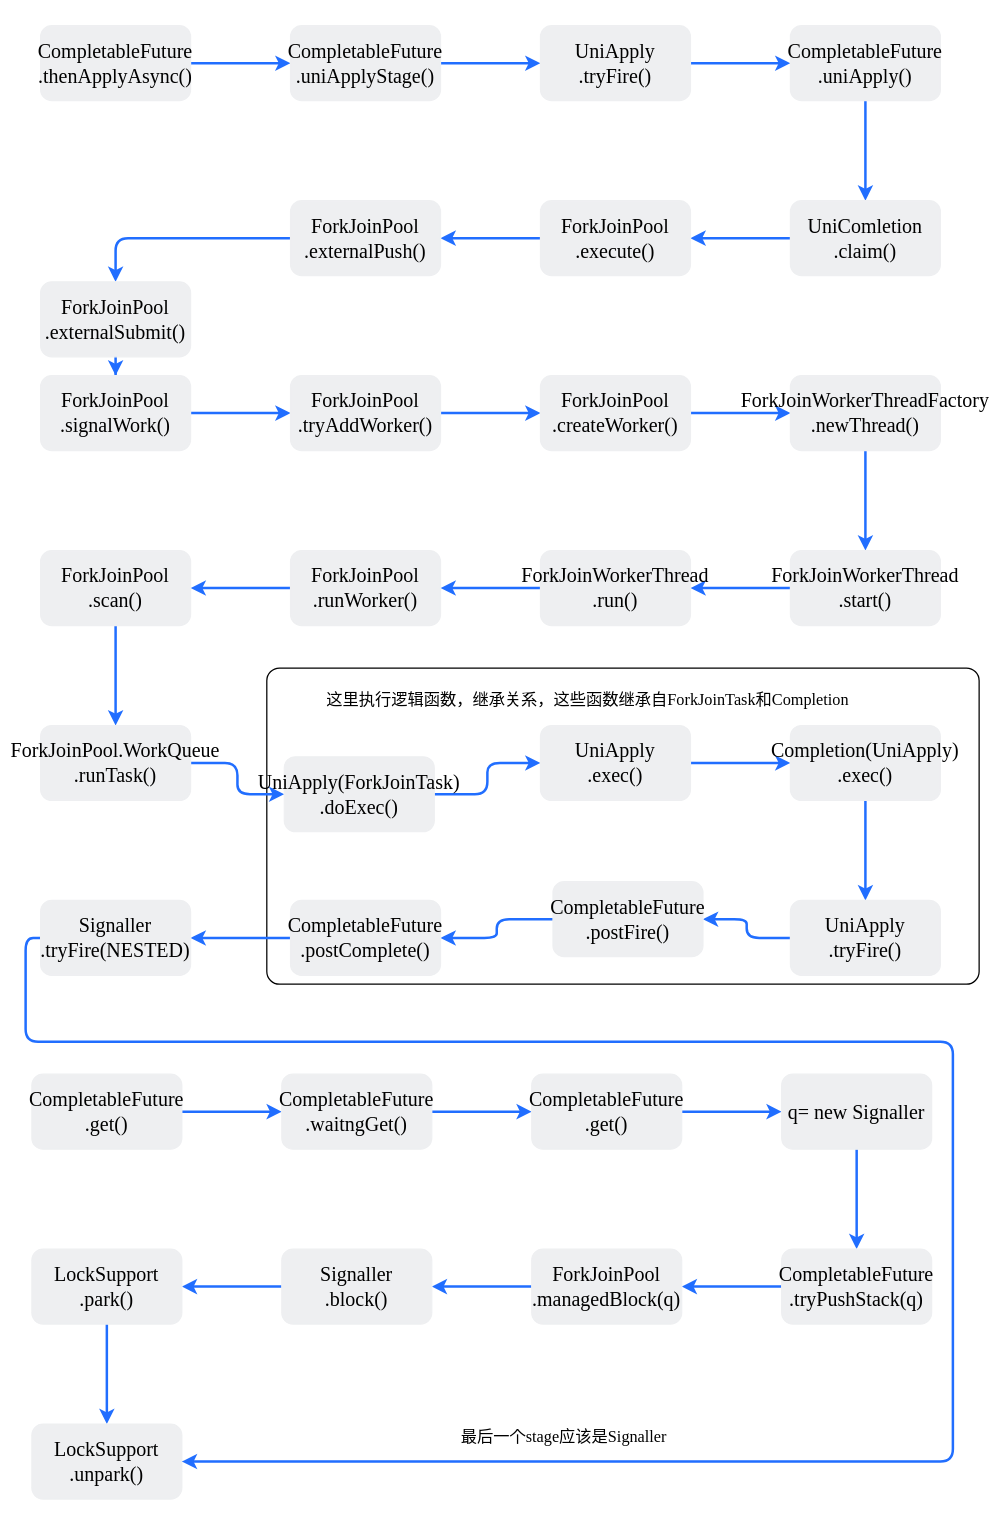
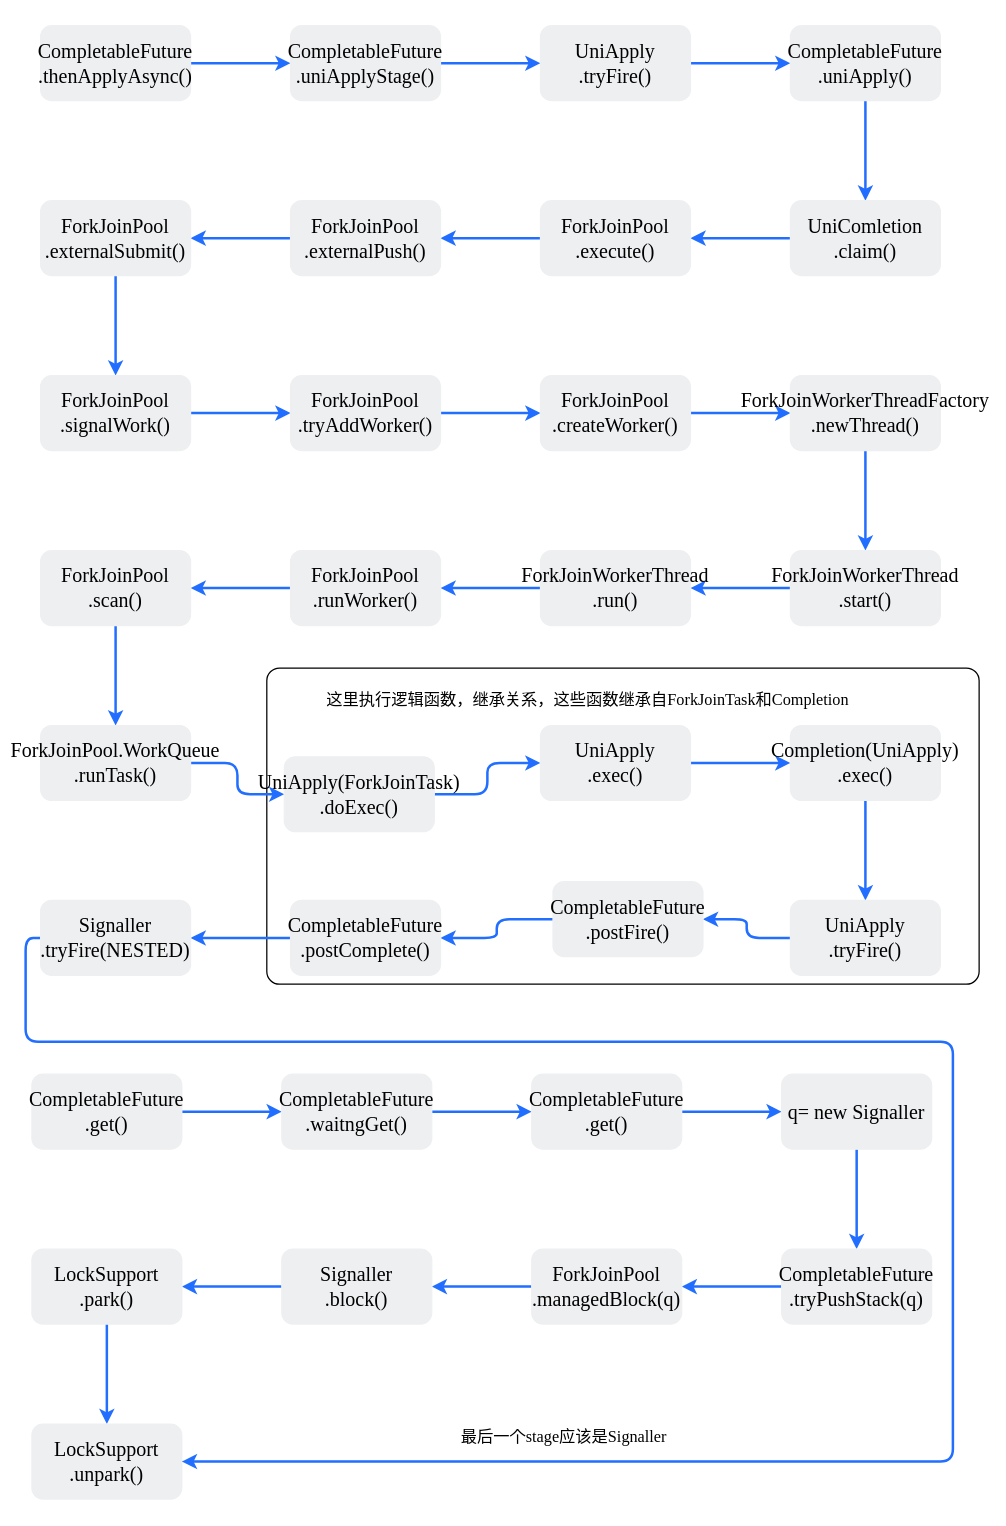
(116, 319) -> (116, 238)
